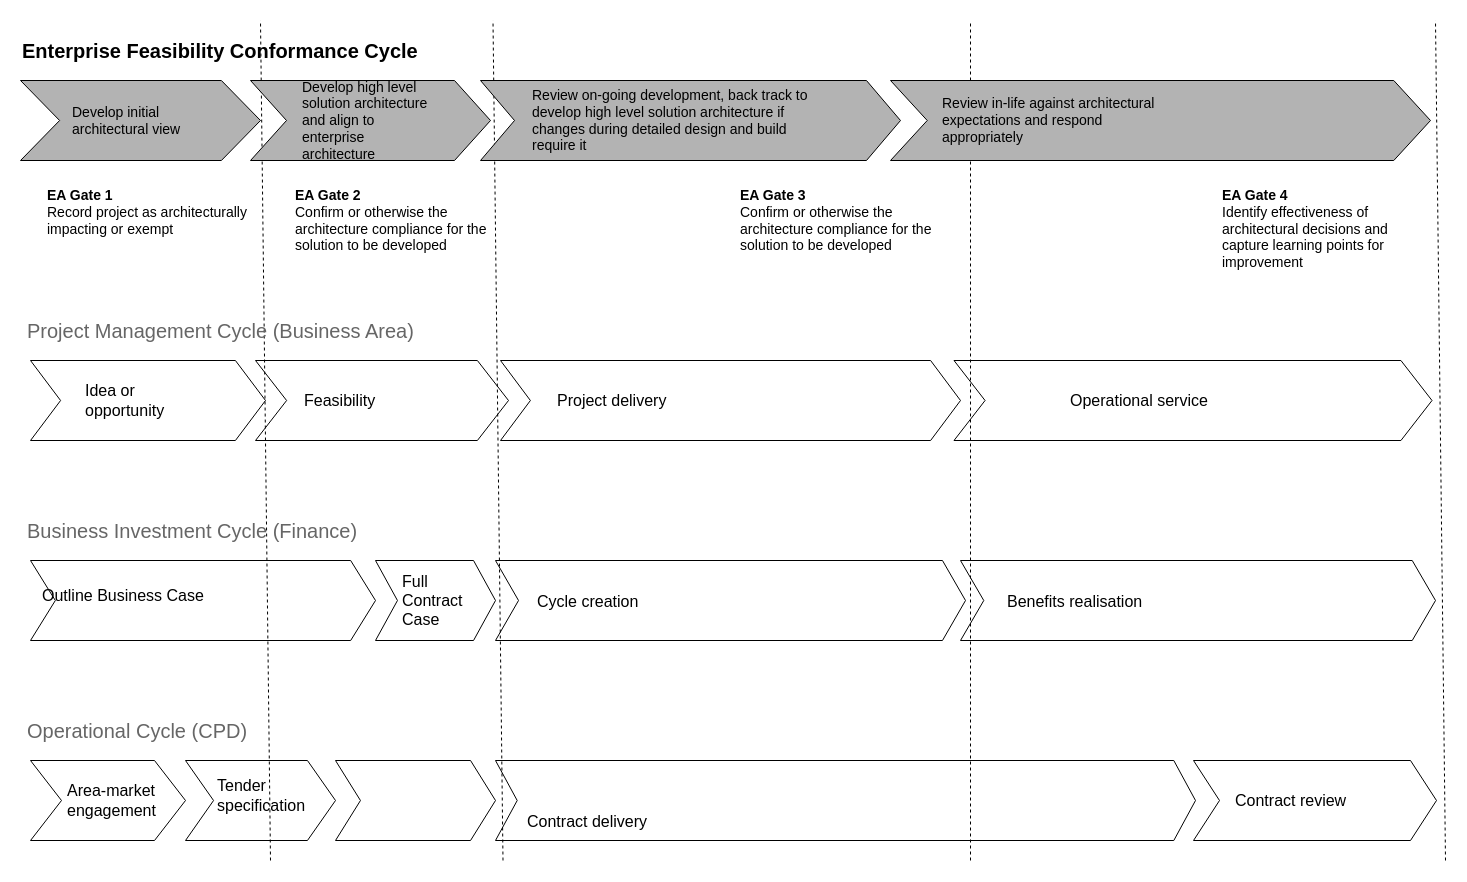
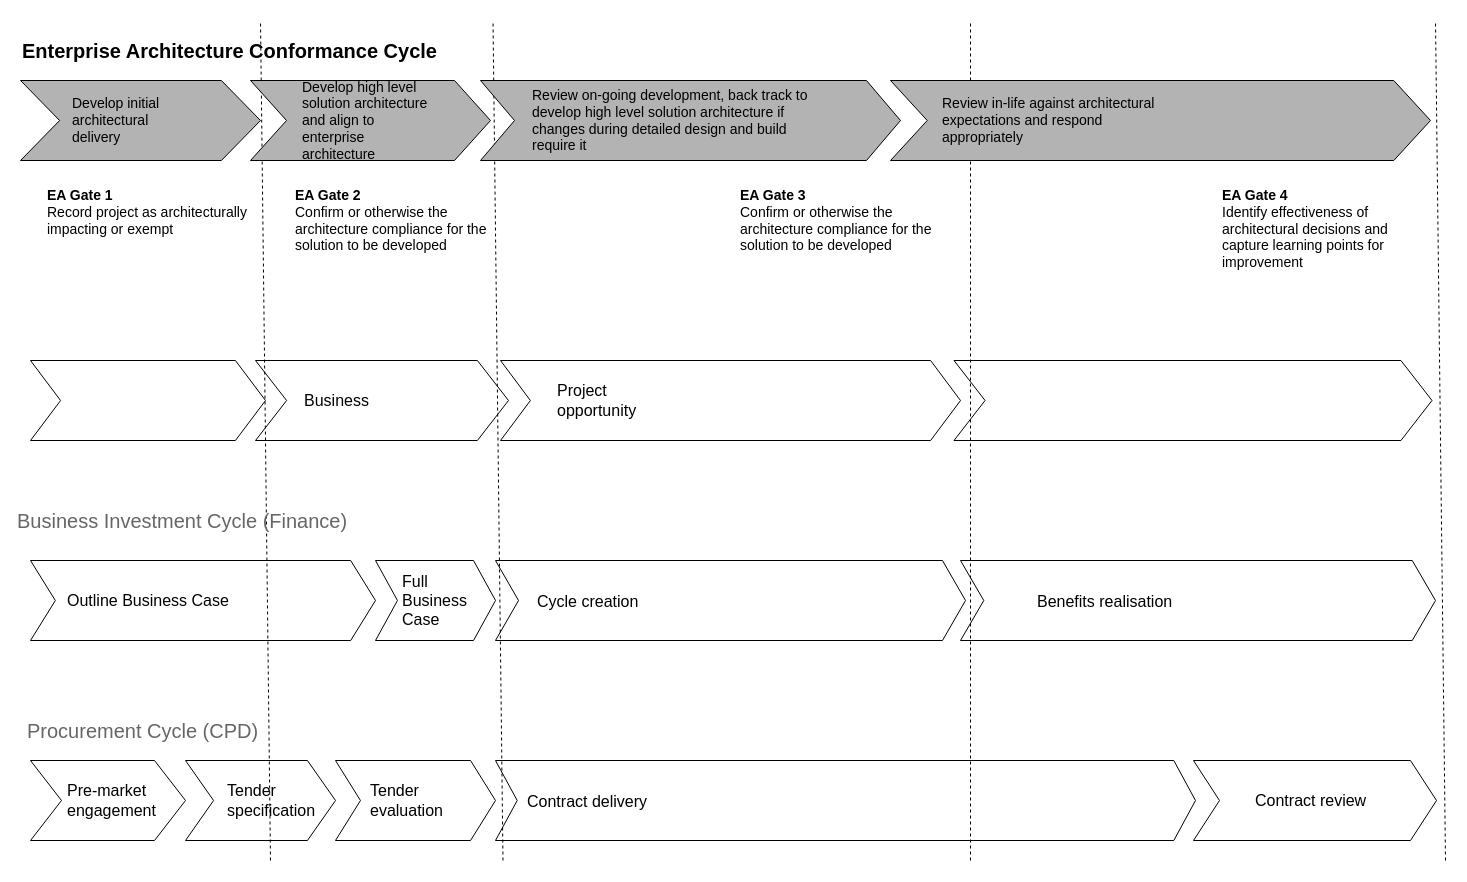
(143, 51) -> (151, 51)
(137, 121) -> (137, 121)
(481, 331) -> none
(148, 401) -> none
(335, 401) -> (330, 401)
(607, 401) -> (618, 401)
(1168, 401) -> none
(481, 531) -> (471, 521)
(123, 596) -> (148, 601)
(437, 601) -> (437, 601)
(1081, 601) -> (1111, 601)
(97, 731) -> (100, 731)
(256, 796) -> (266, 801)
(132, 801) -> (132, 801)
none -> (432, 801)
(1298, 801) -> (1318, 801)
(586, 821) -> (586, 801)
